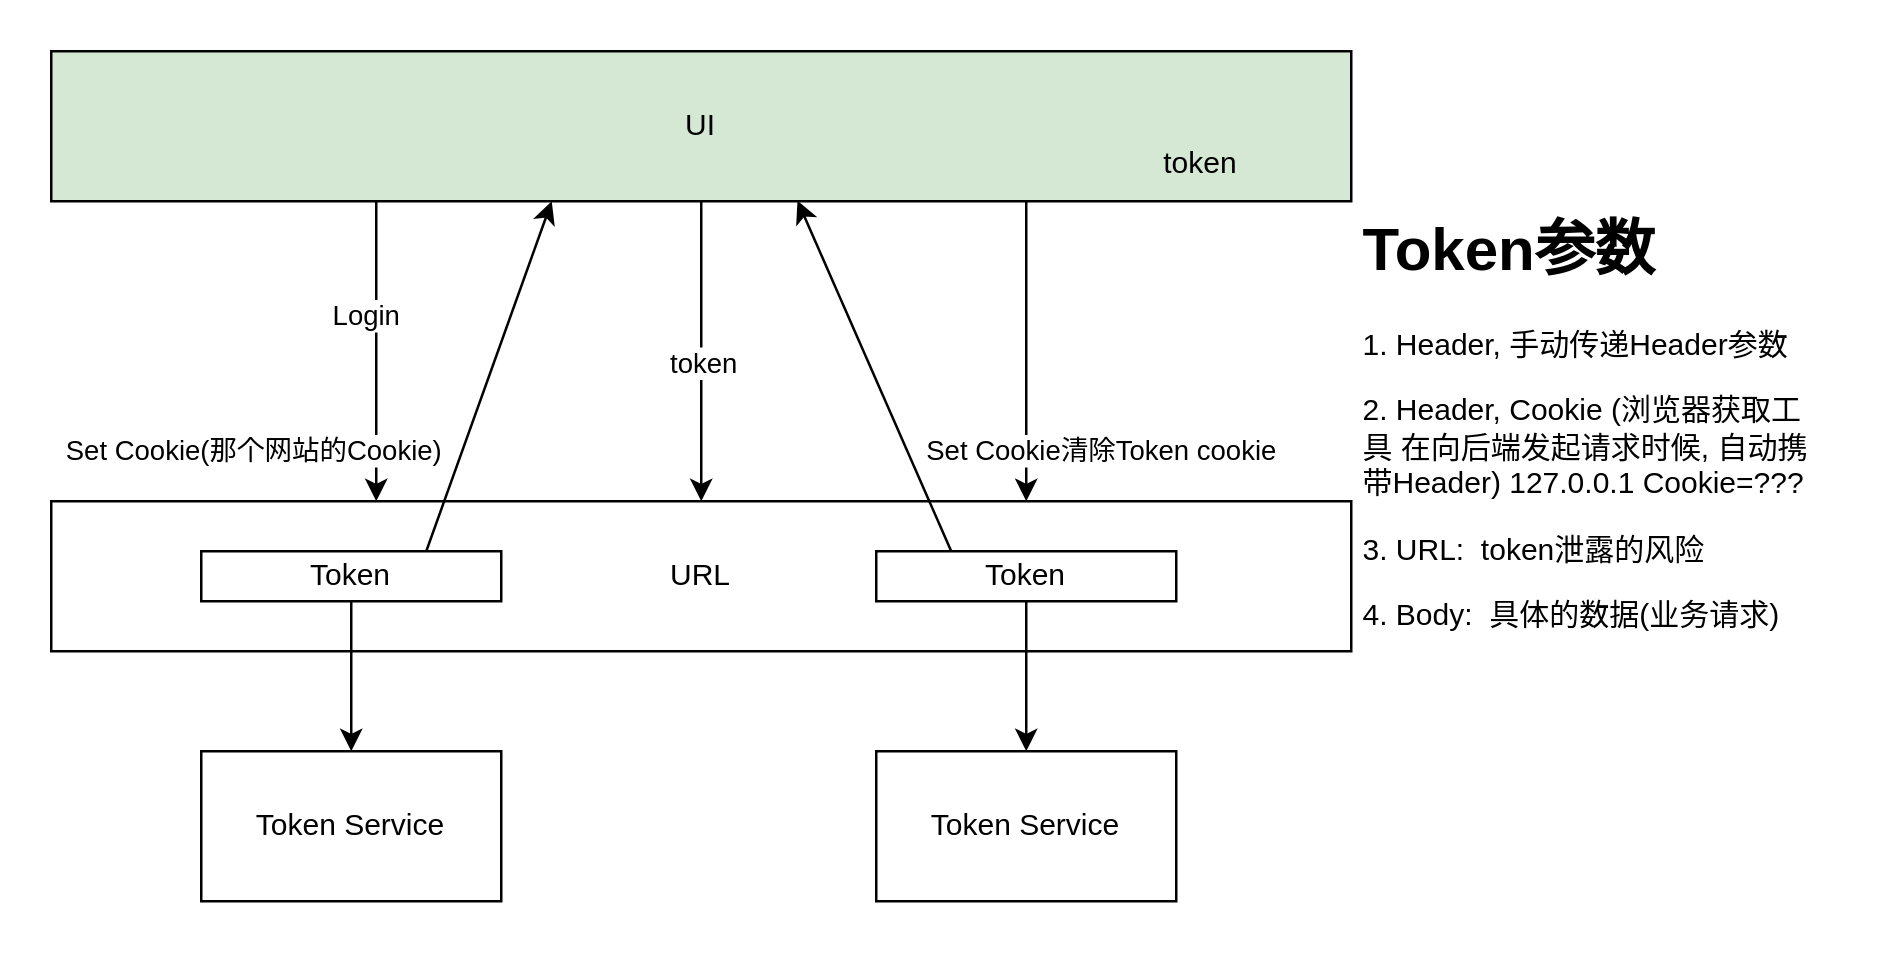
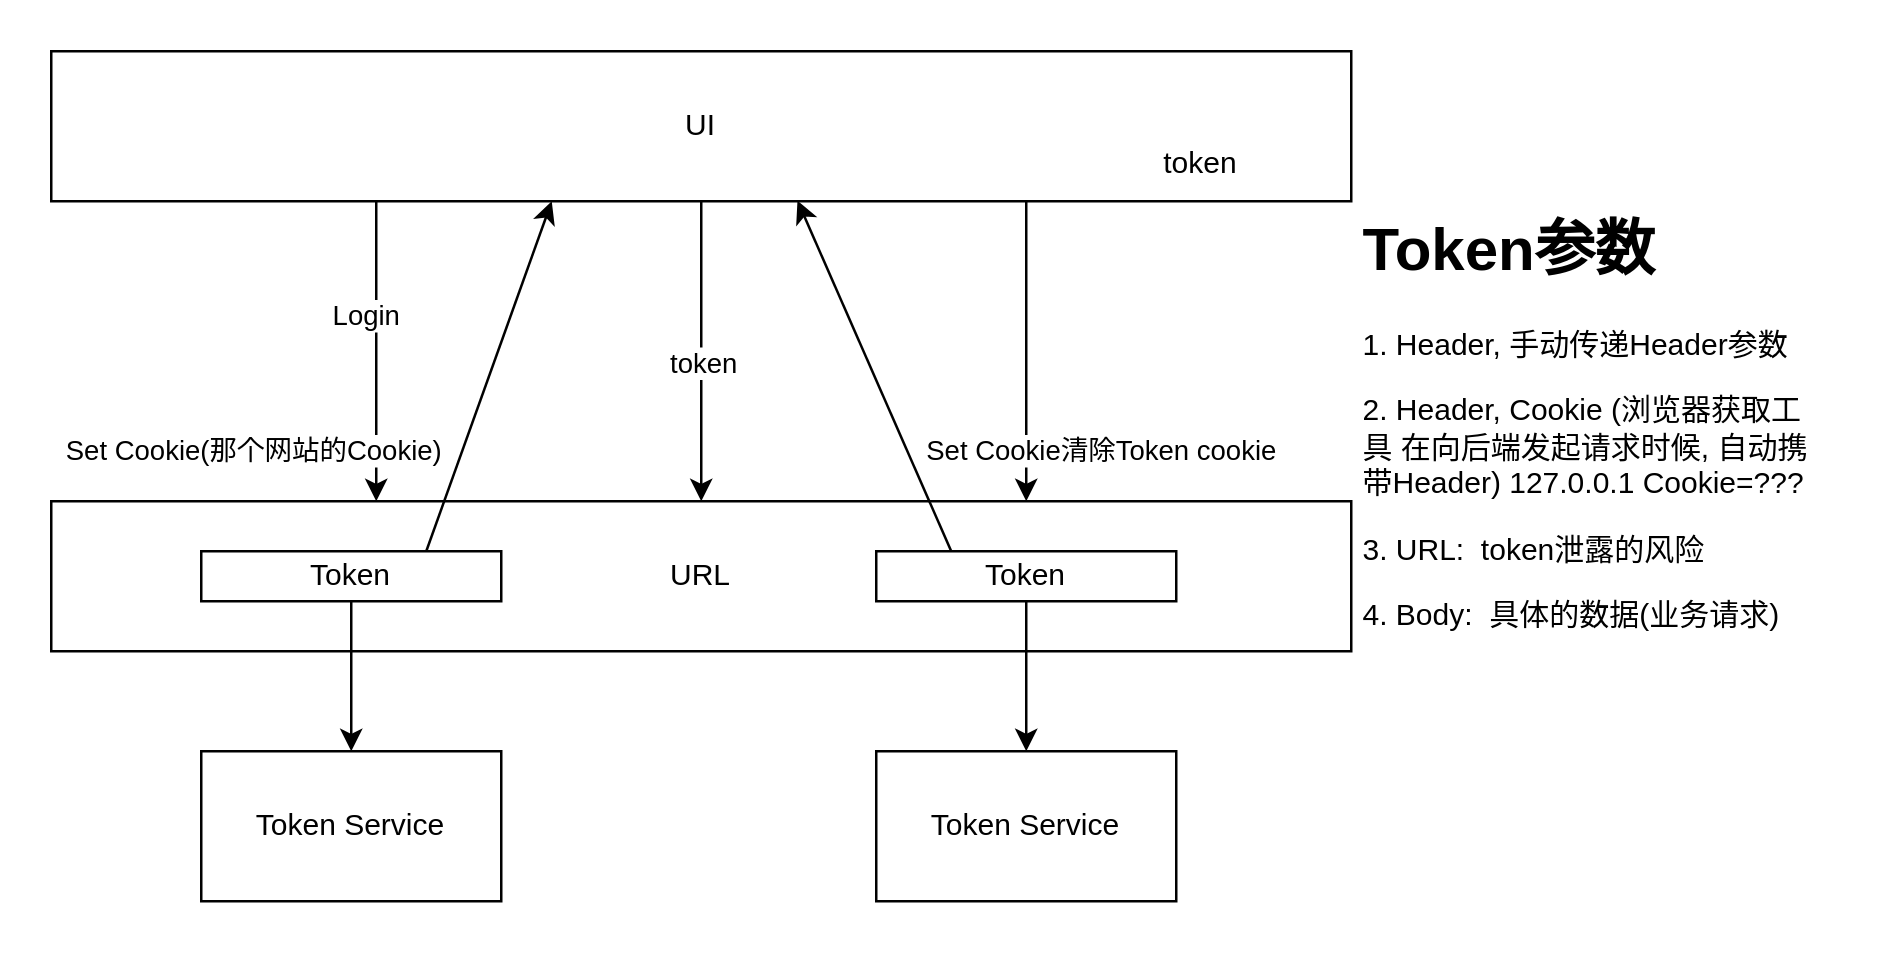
(701, 126) -> (701, 126)
